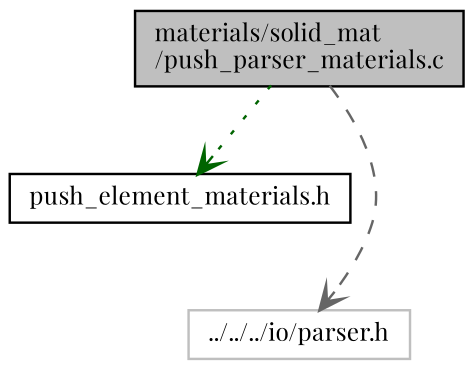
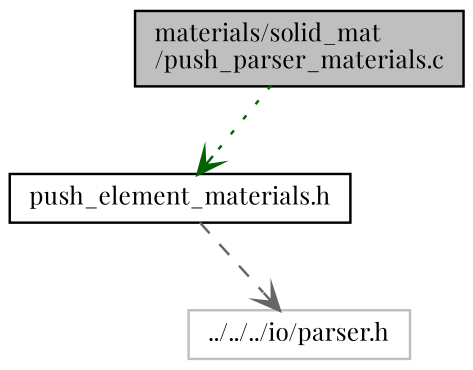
(376, 188) -> (231, 257)
